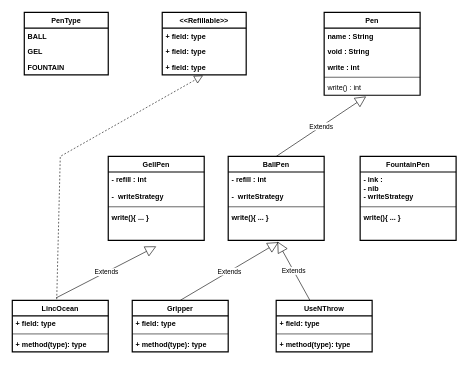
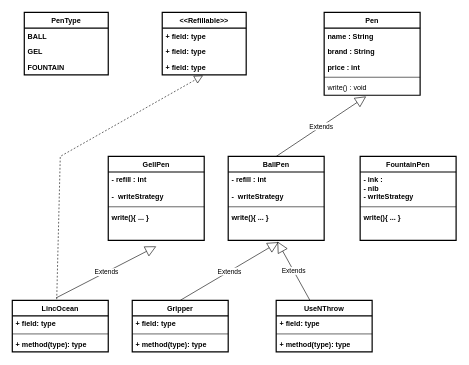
(349, 52) -> (352, 52)
(345, 67) -> (345, 67)
(349, 88) -> (351, 88)
